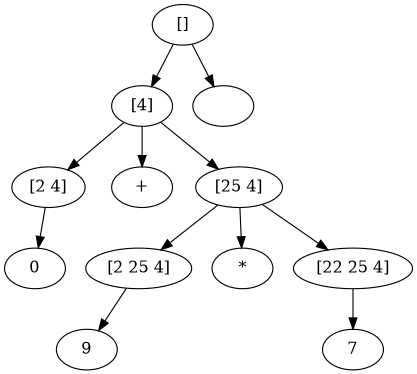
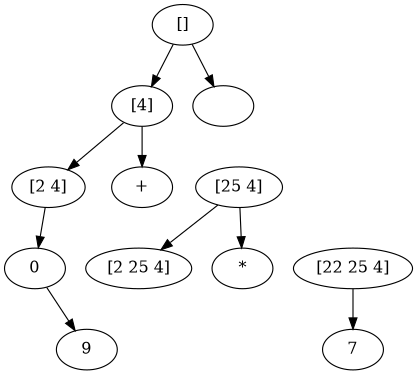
(185, 142) -> none
(290, 224) -> none
(116, 305) -> (58, 304)
